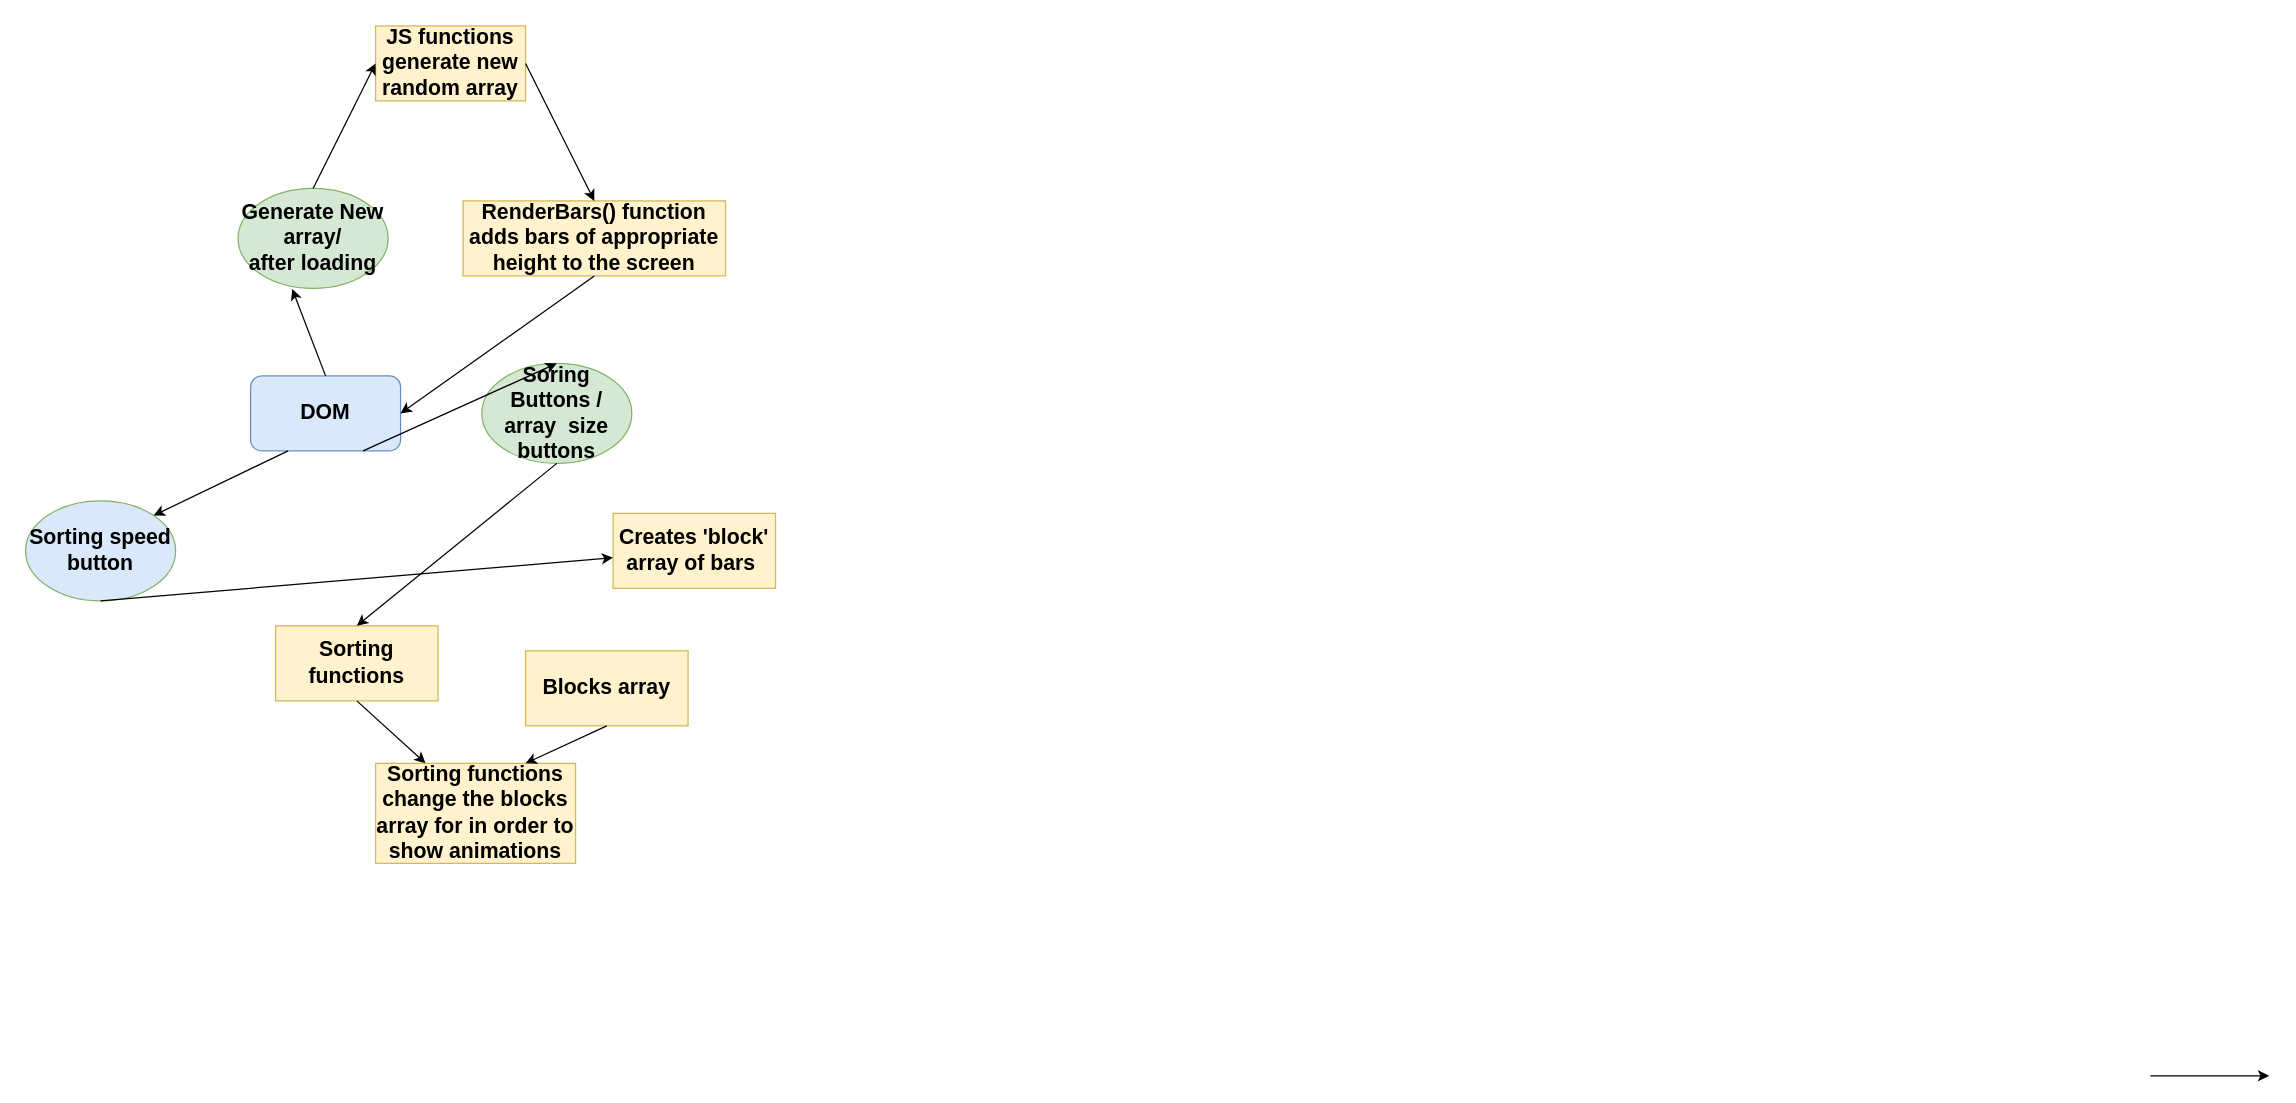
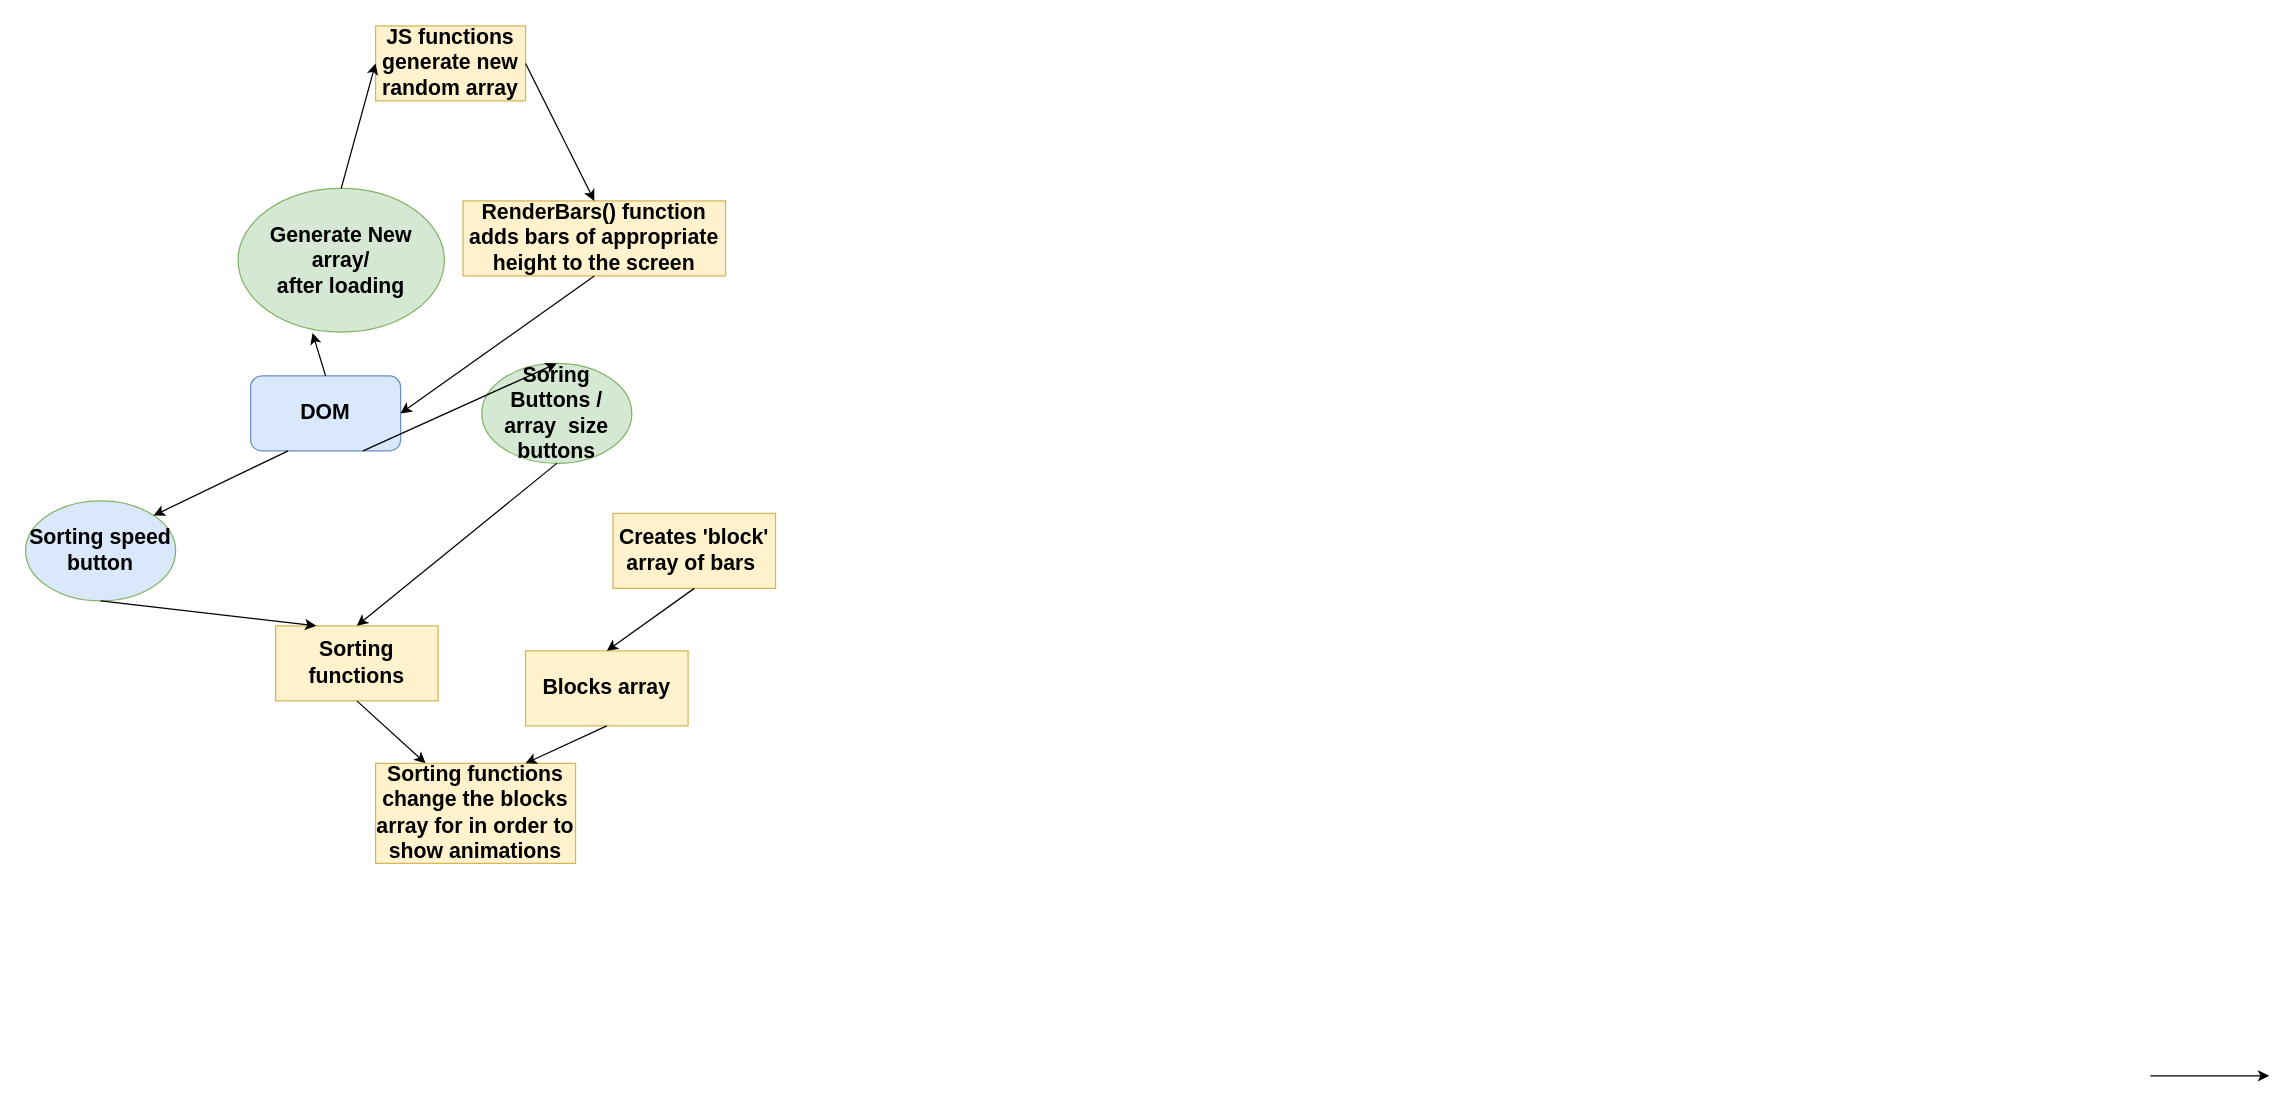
(313, 238) -> (341, 260)
(257, 587) -> (204, 613)
none -> (654, 617)
